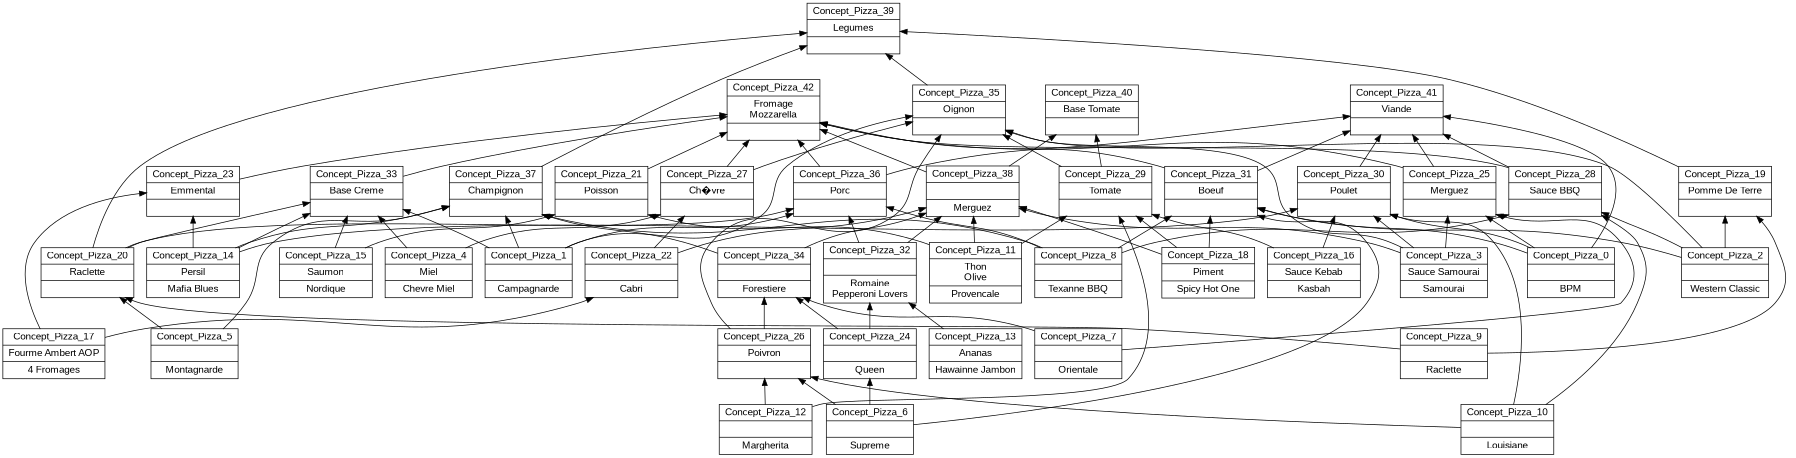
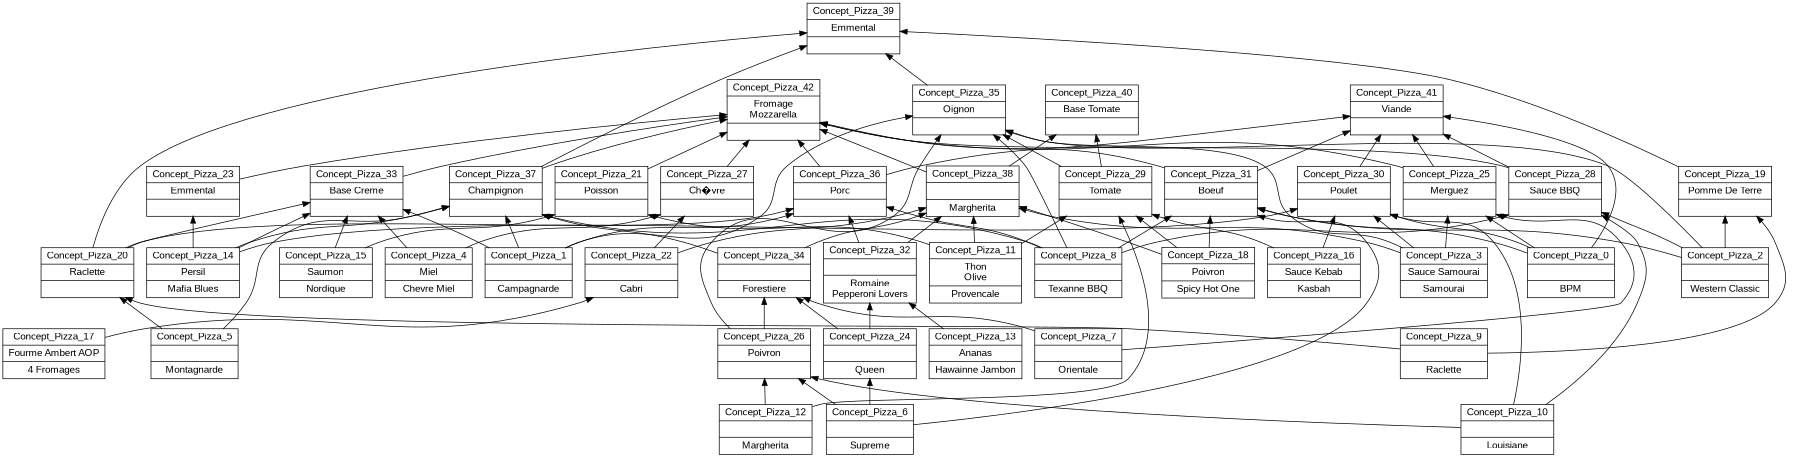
(853, 28) -> (853, 28)
none -> (630, 142)
(833, 144) -> (1039, 190)
(973, 208) -> (973, 208)
(44, 232) -> none
(1208, 272) -> (1208, 272)
